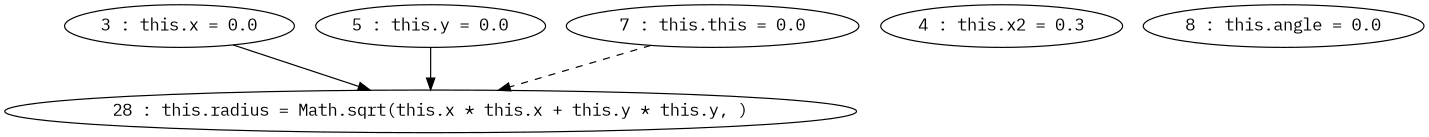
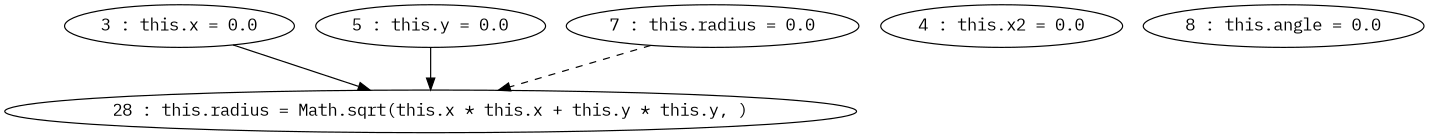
(713, 26) -> (713, 26)
(1002, 26) -> (1002, 26)
